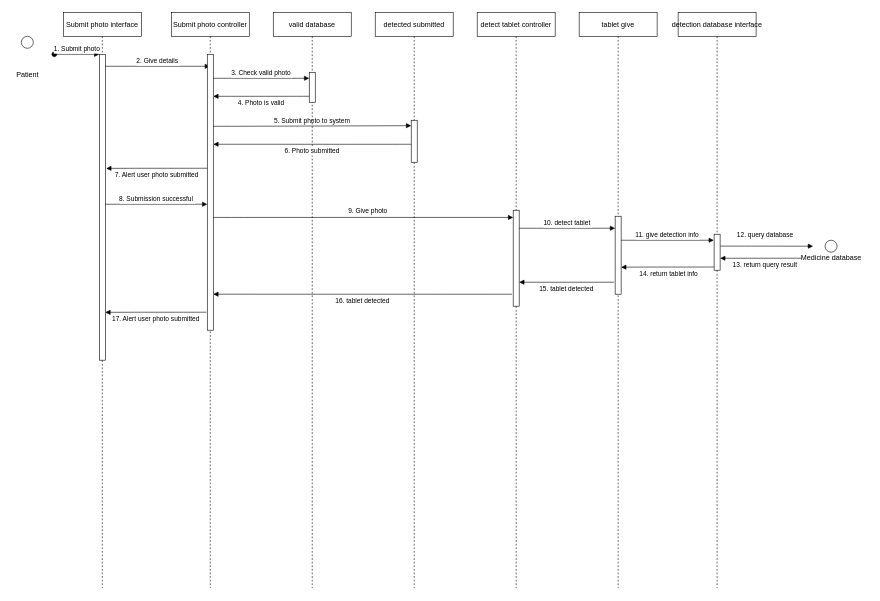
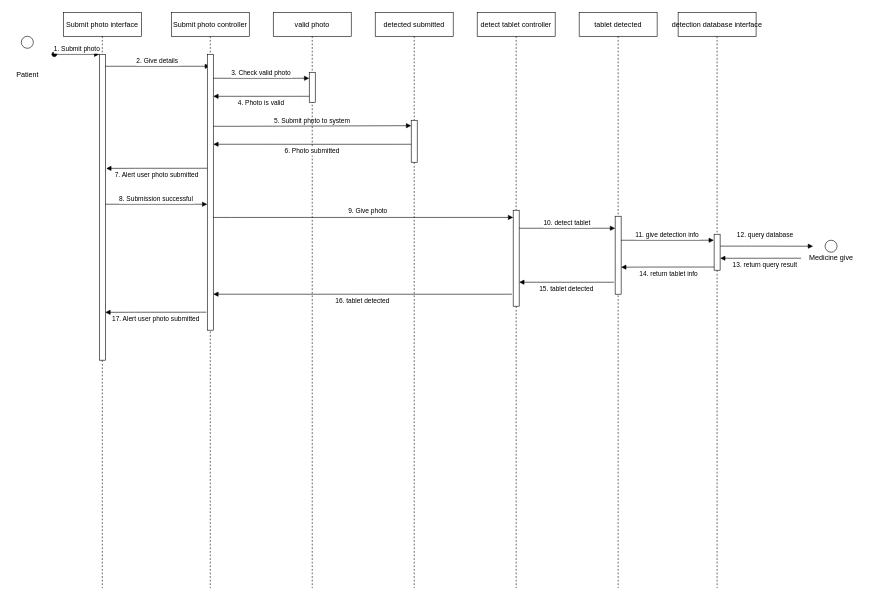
(312, 25) -> (312, 25)
(618, 25) -> (618, 25)
(832, 258) -> (832, 258)
